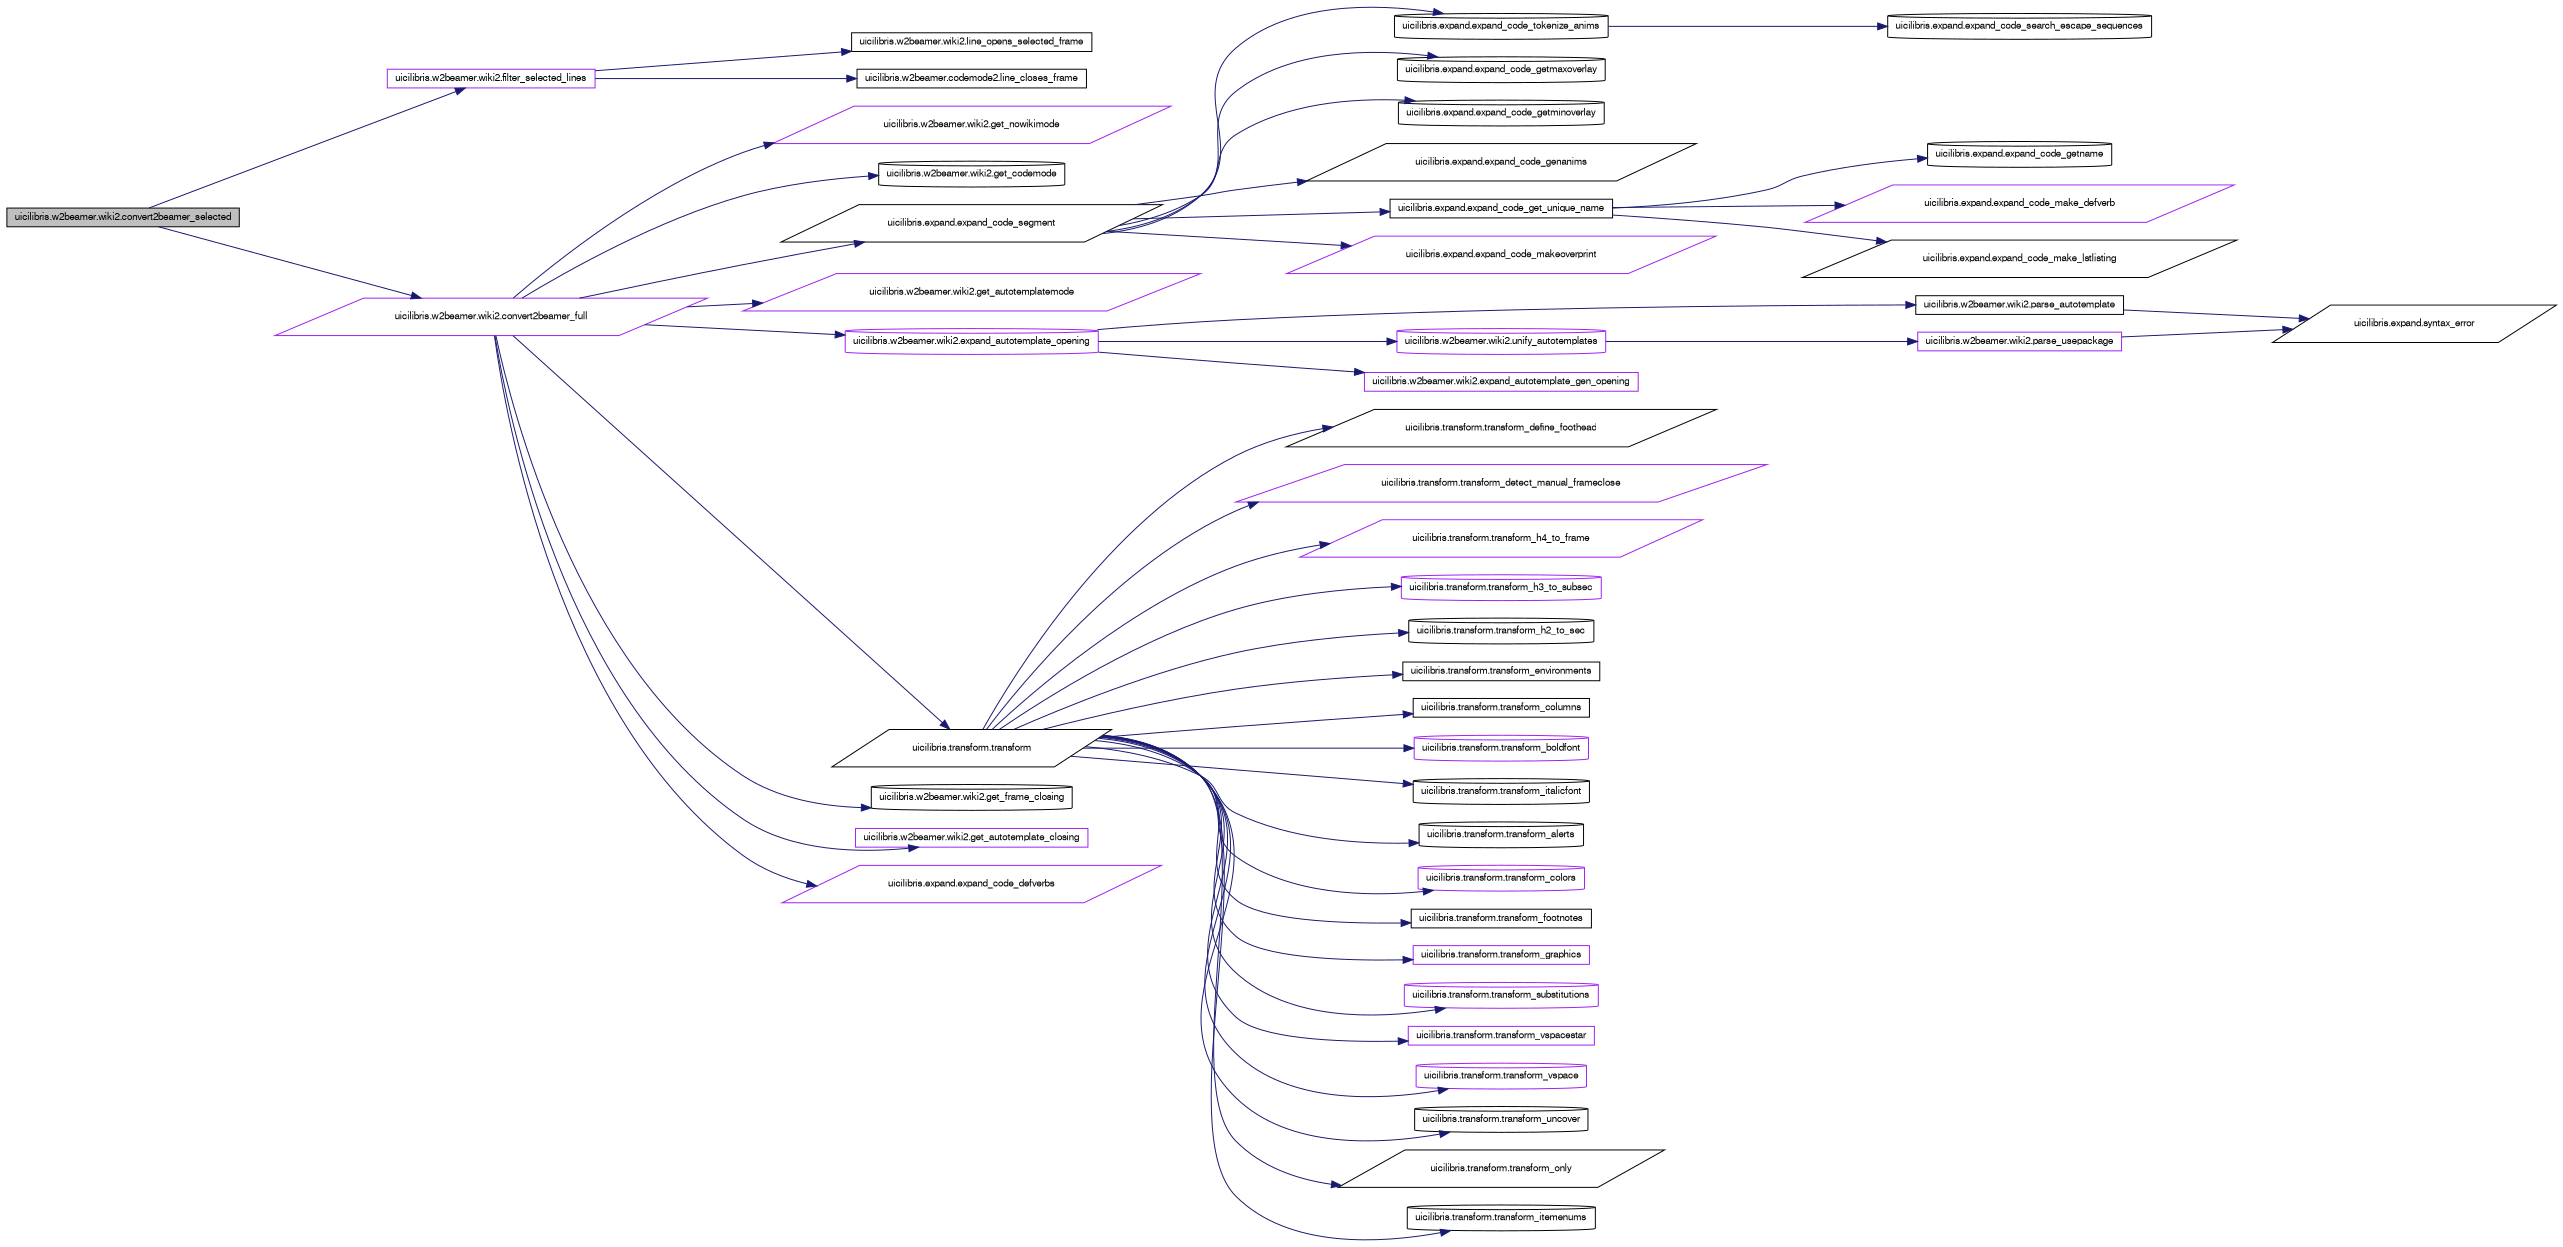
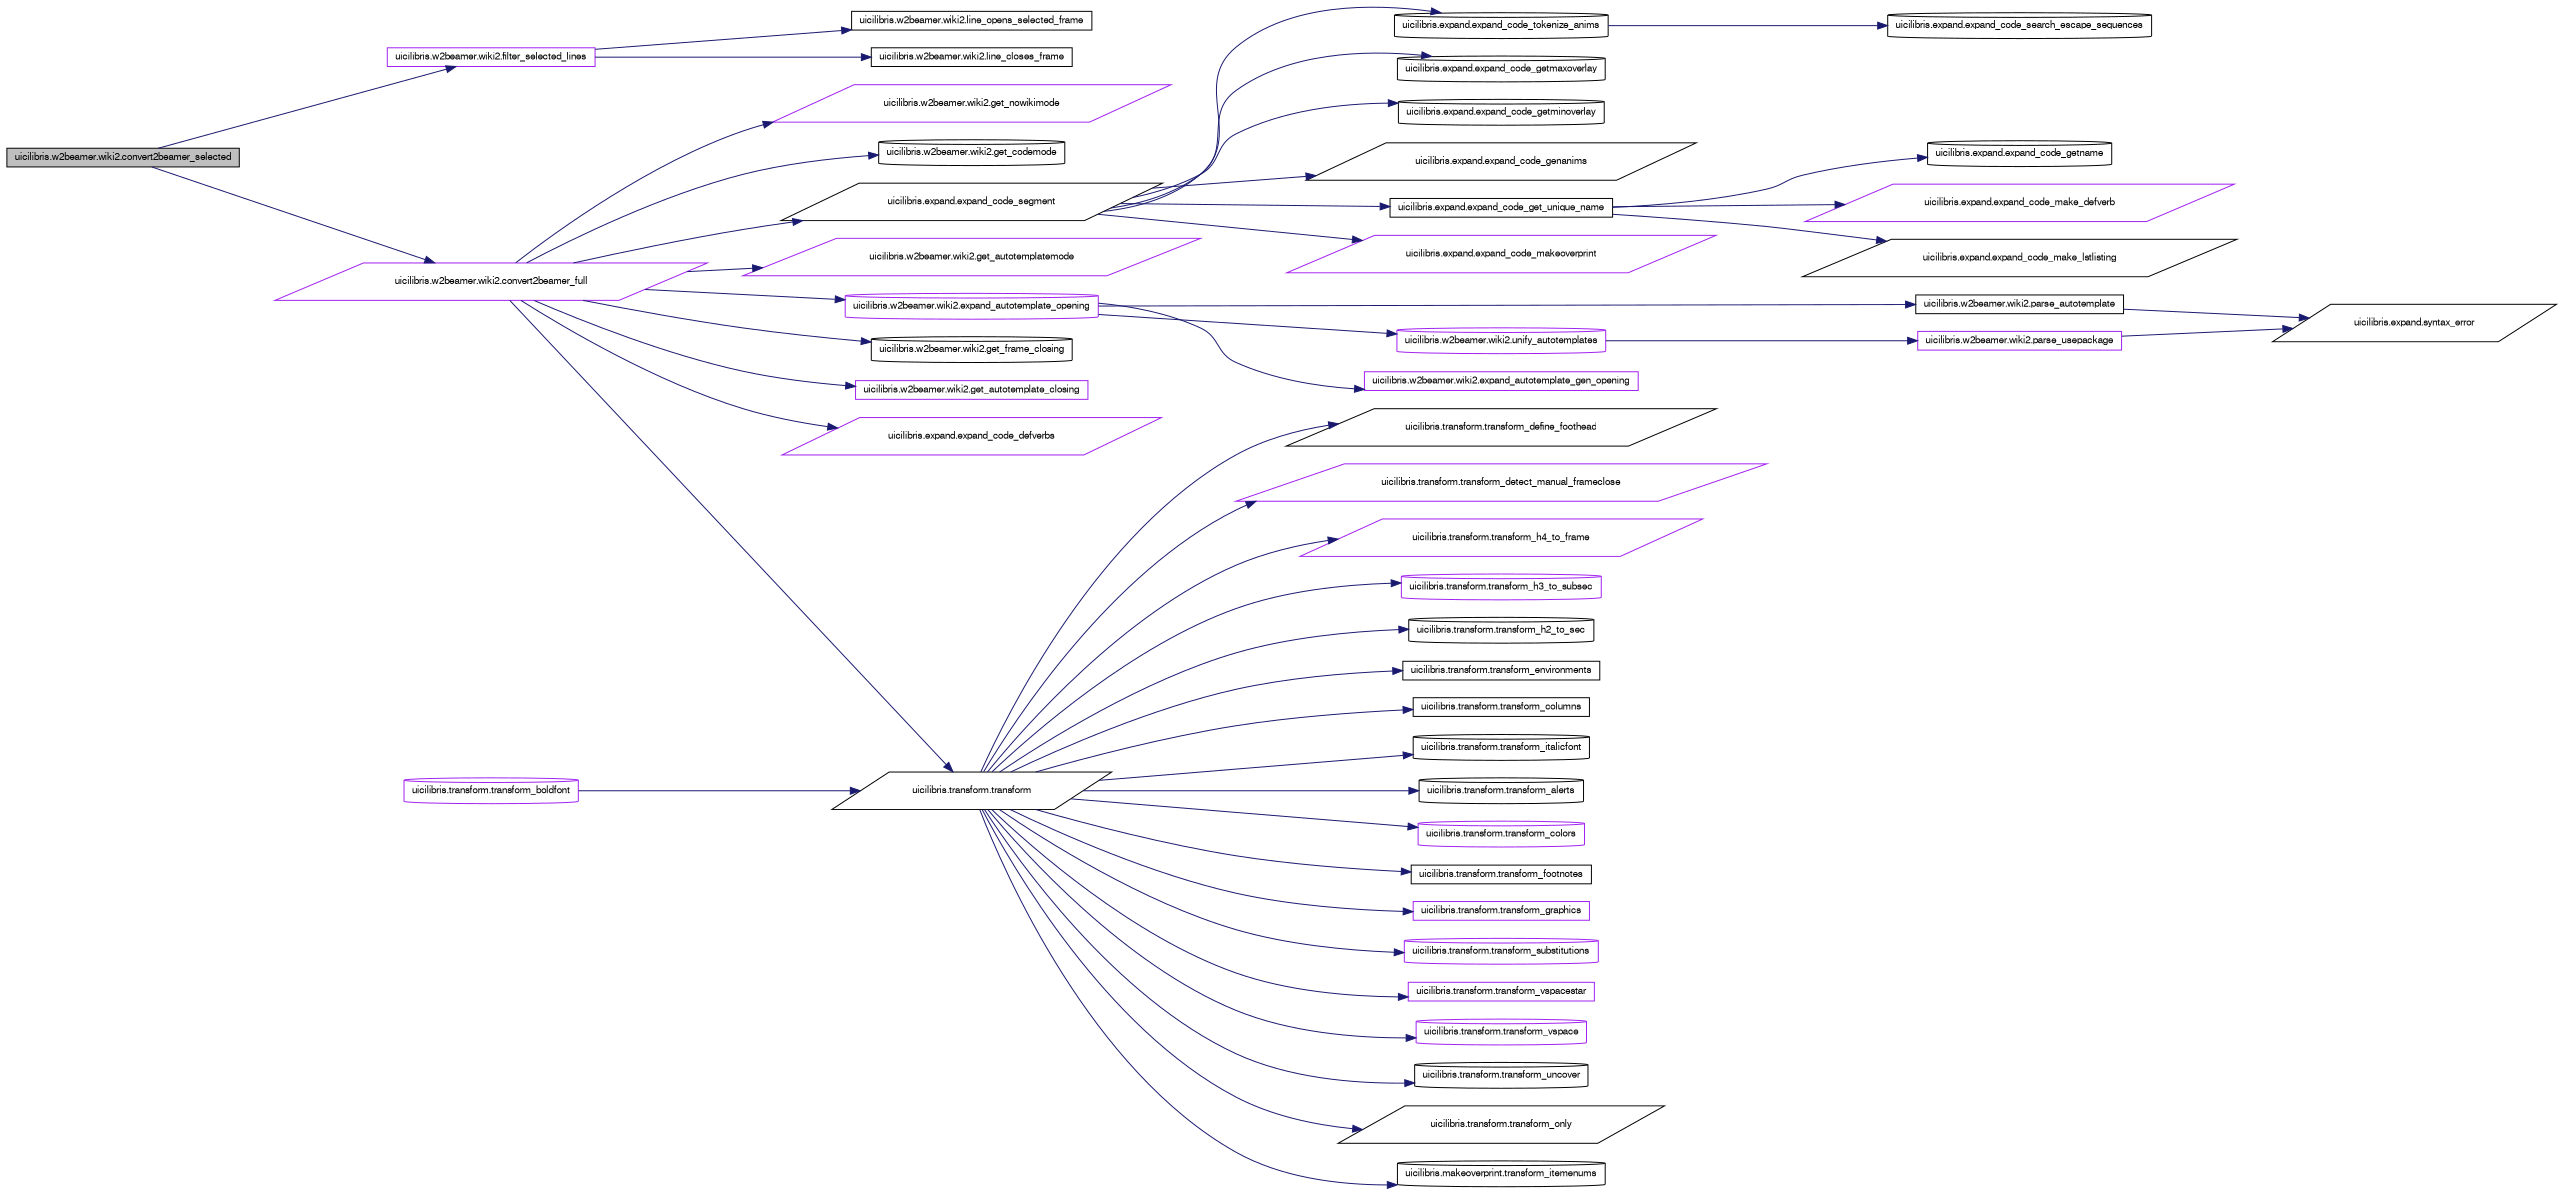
(972, 79) -> (972, 57)
(1244, 748) -> (714, 791)
(1501, 1218) -> (1501, 1174)
